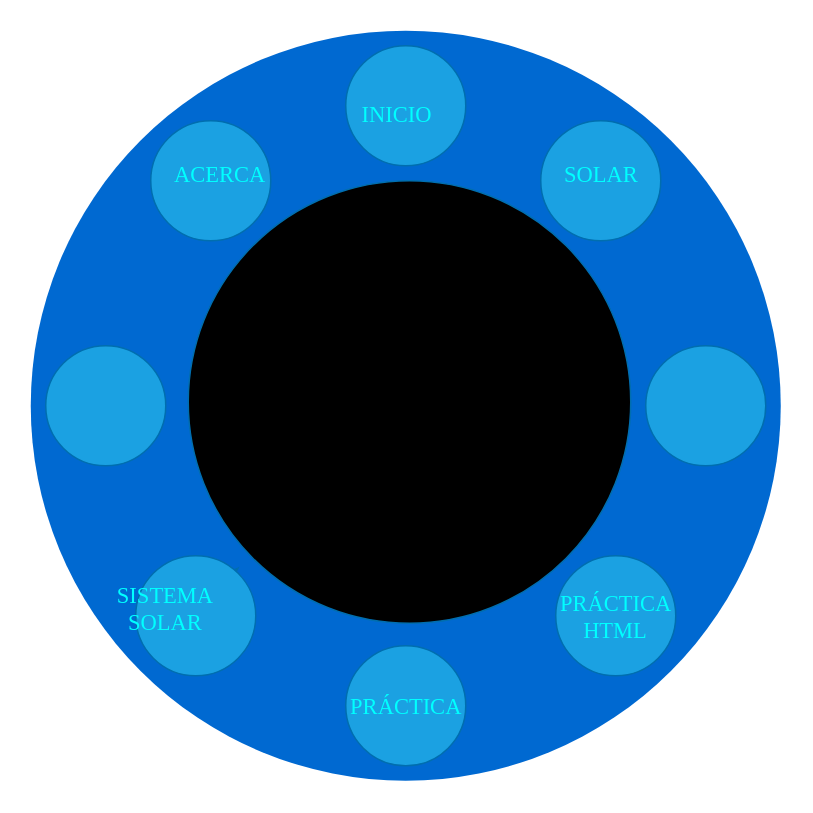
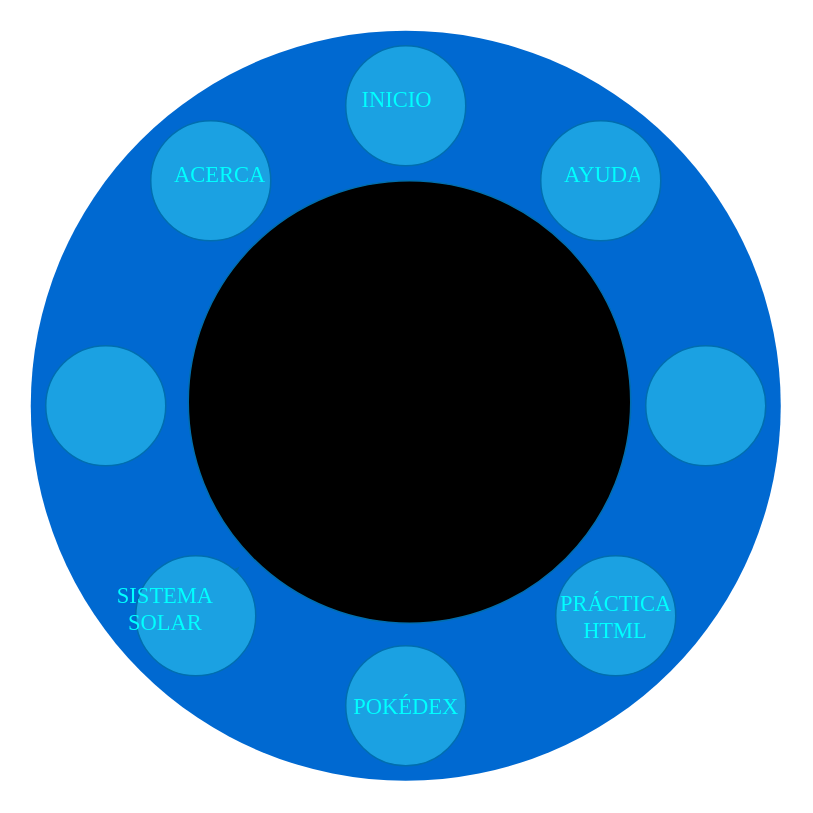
(406, 108) -> (406, 93)
(596, 174) -> (596, 174)
(407, 706) -> (407, 706)
